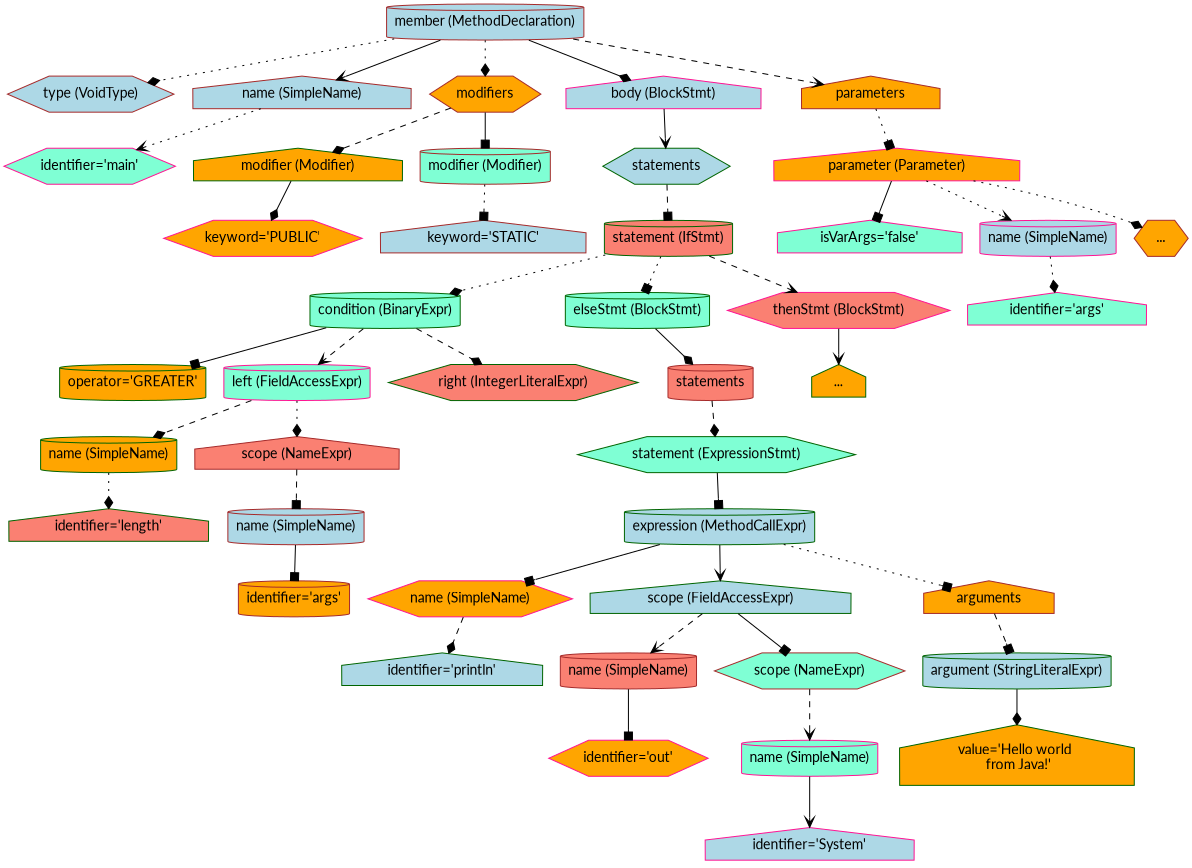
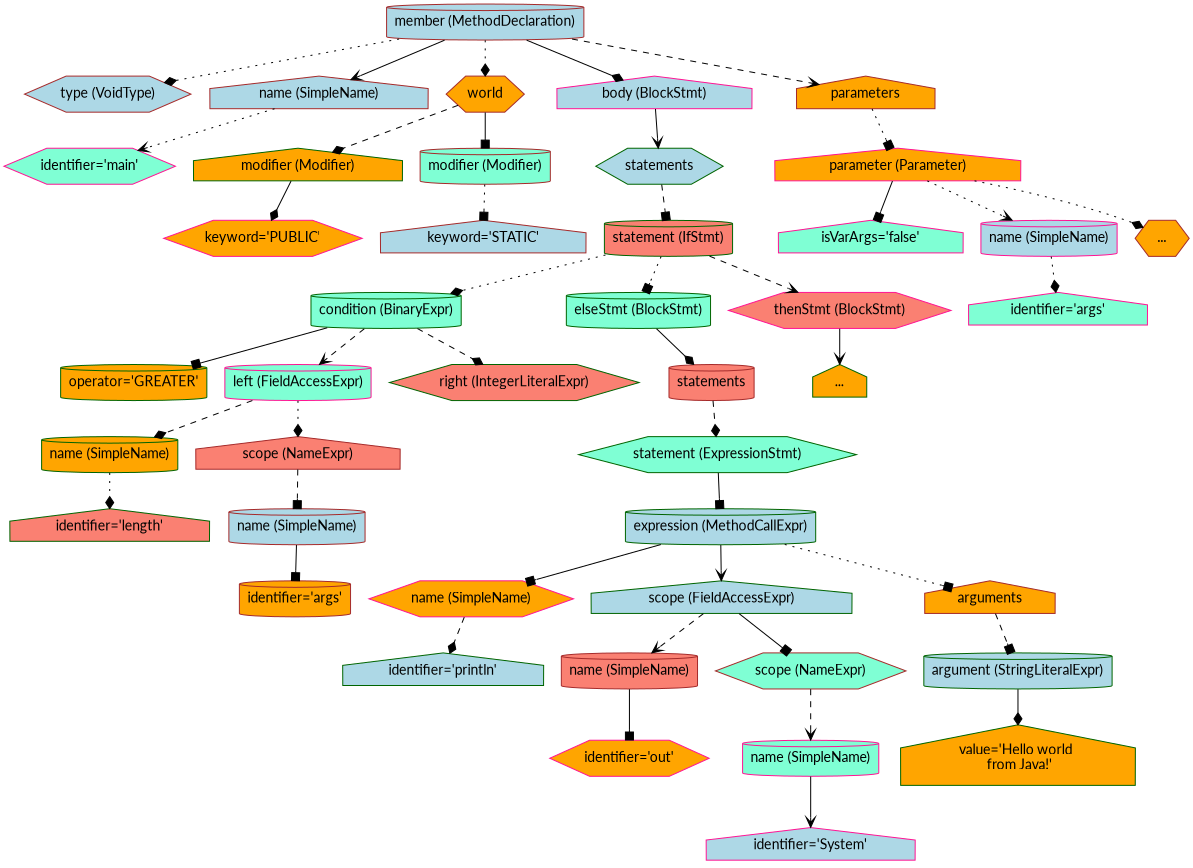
(485, 94) -> (485, 94)
